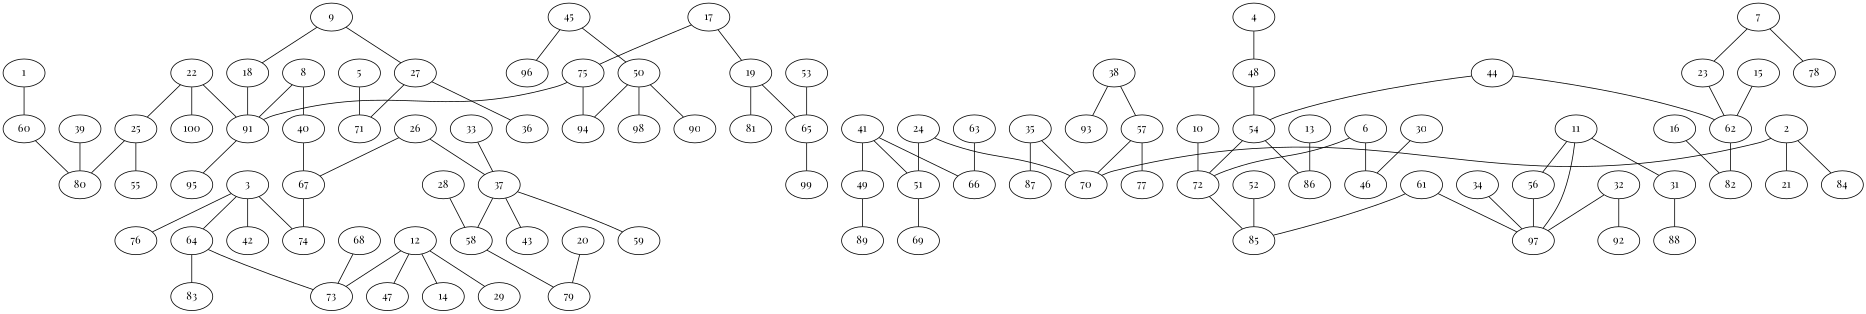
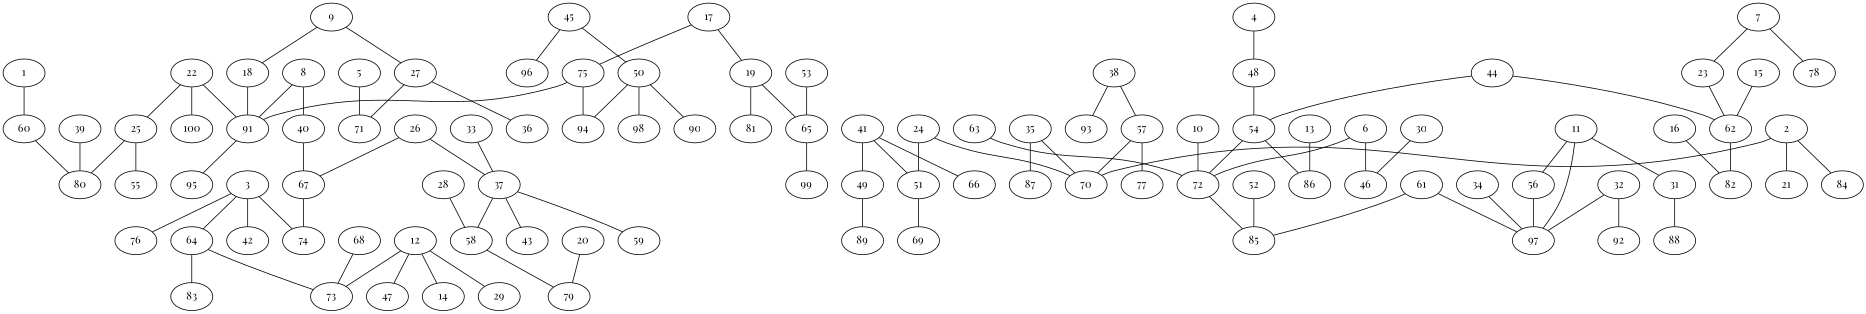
(974, 157) -> (1086, 157)
